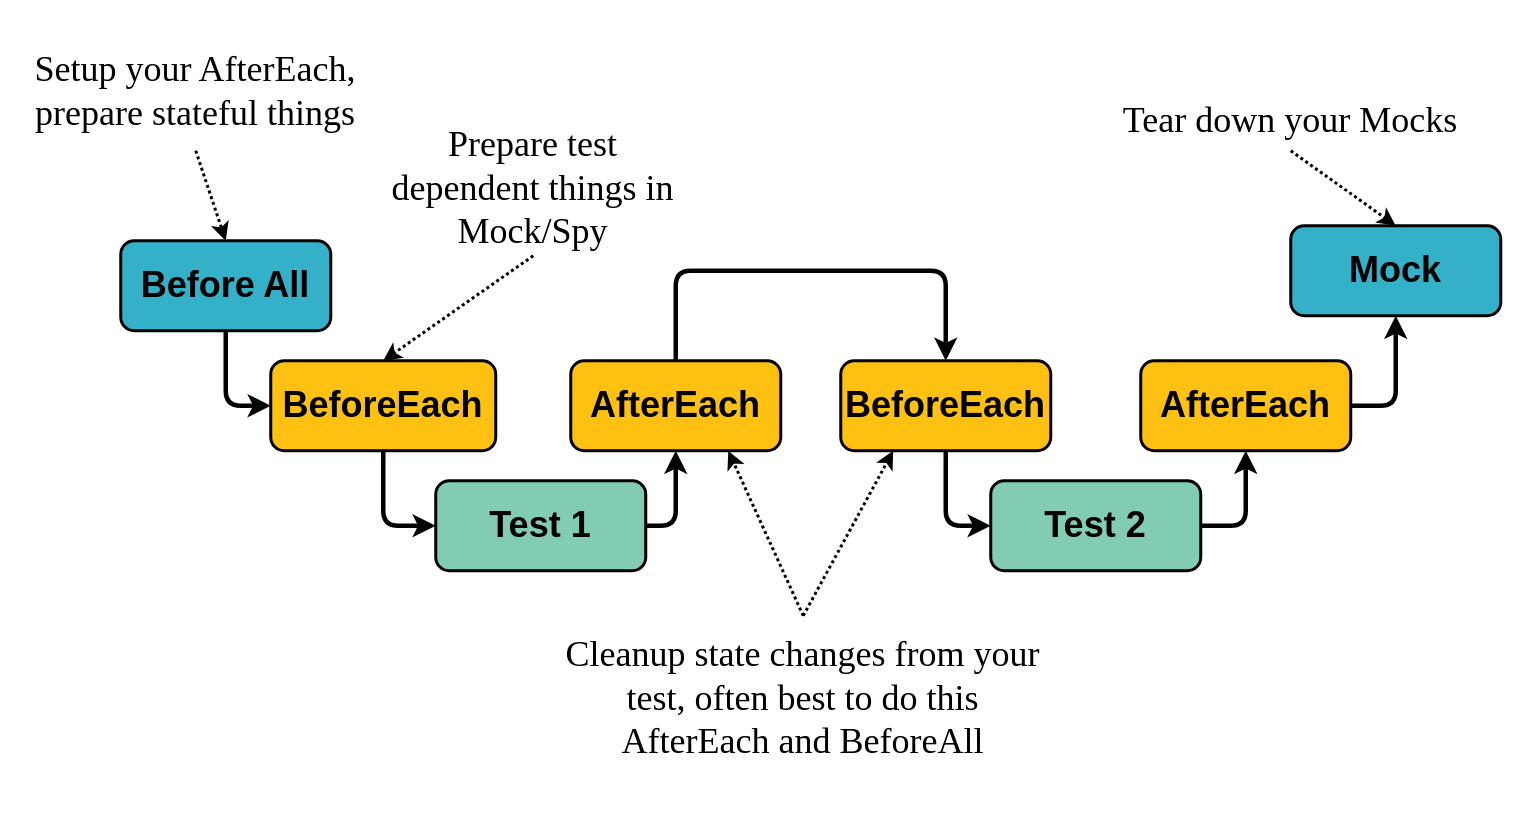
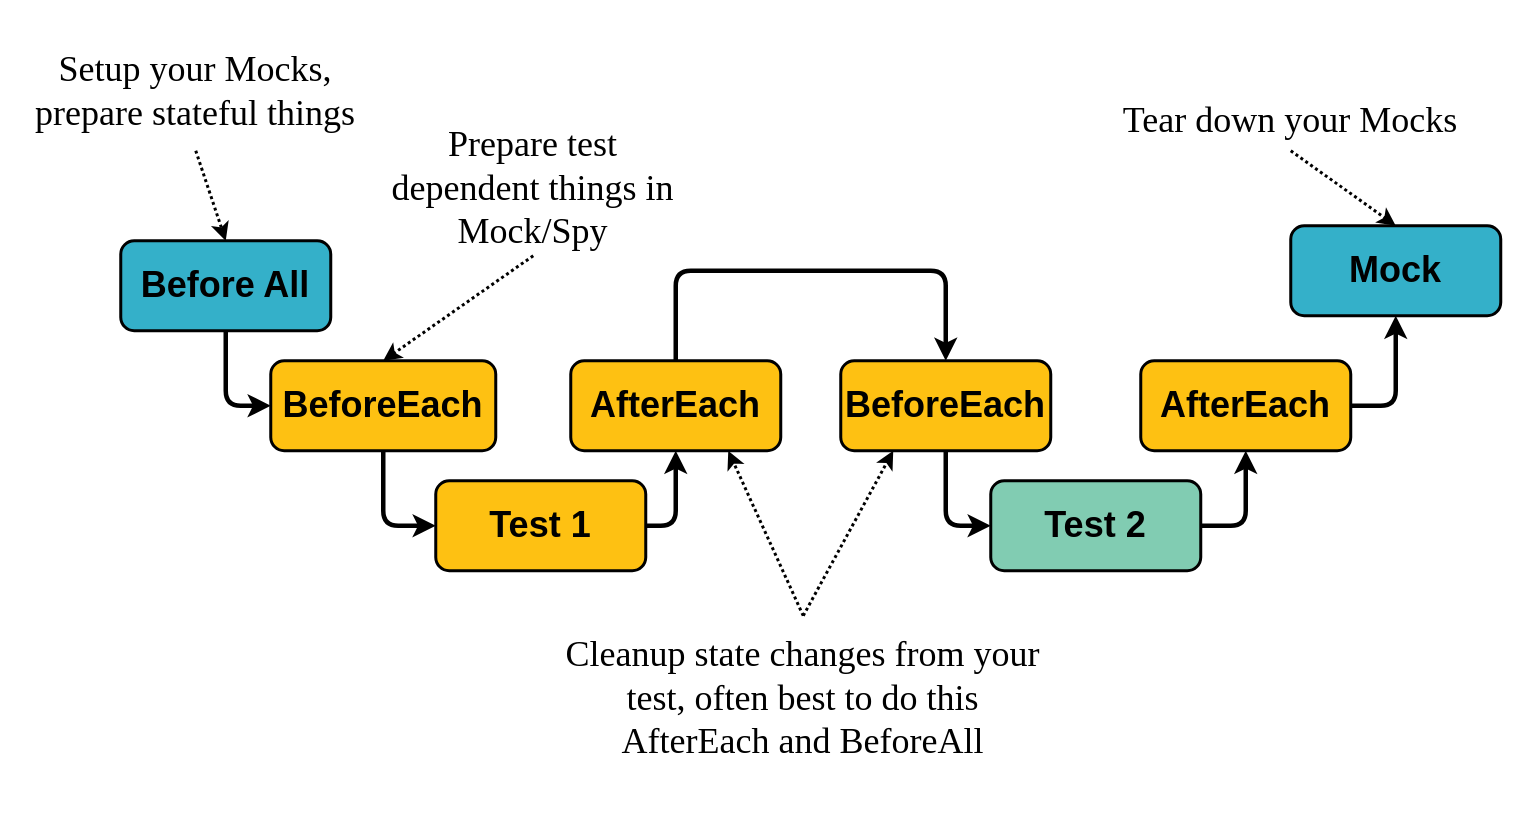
(196, 91) -> (196, 91)
(541, 526) -> (541, 526)
